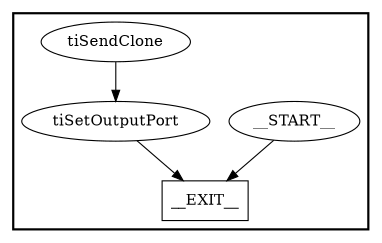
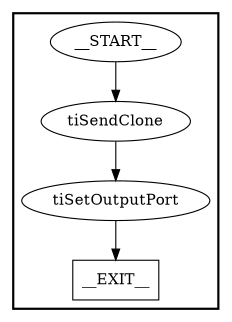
(255, 157) -> (116, 76)
